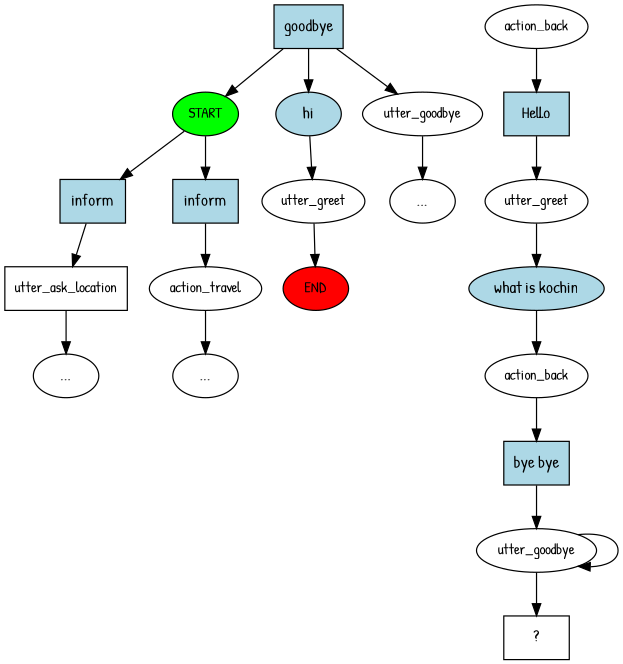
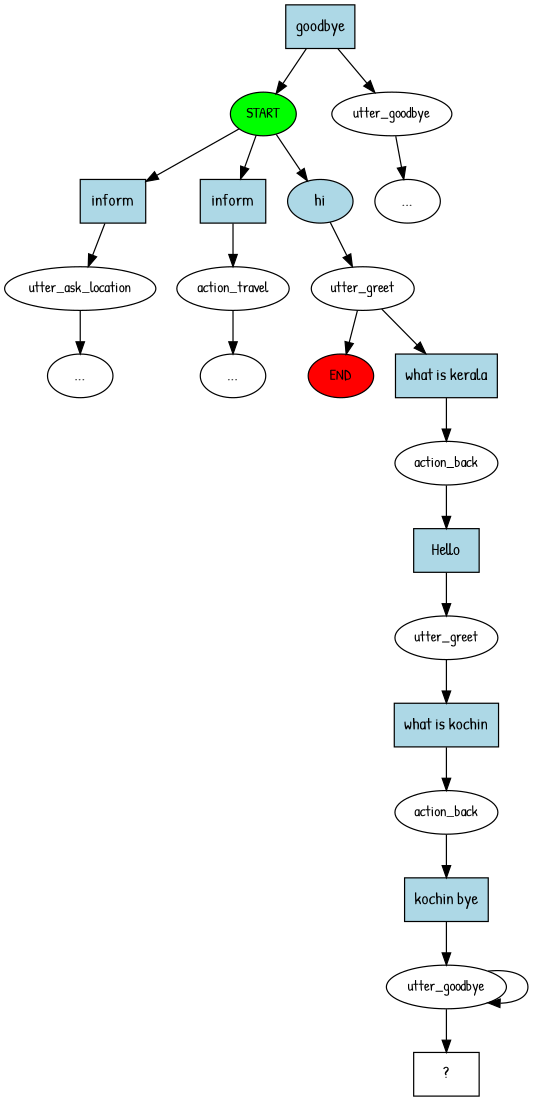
(309, 64) -> (288, 152)
(66, 289) -> (80, 289)
(537, 289) -> (446, 725)
none -> (446, 376)
(537, 463) -> (446, 900)
